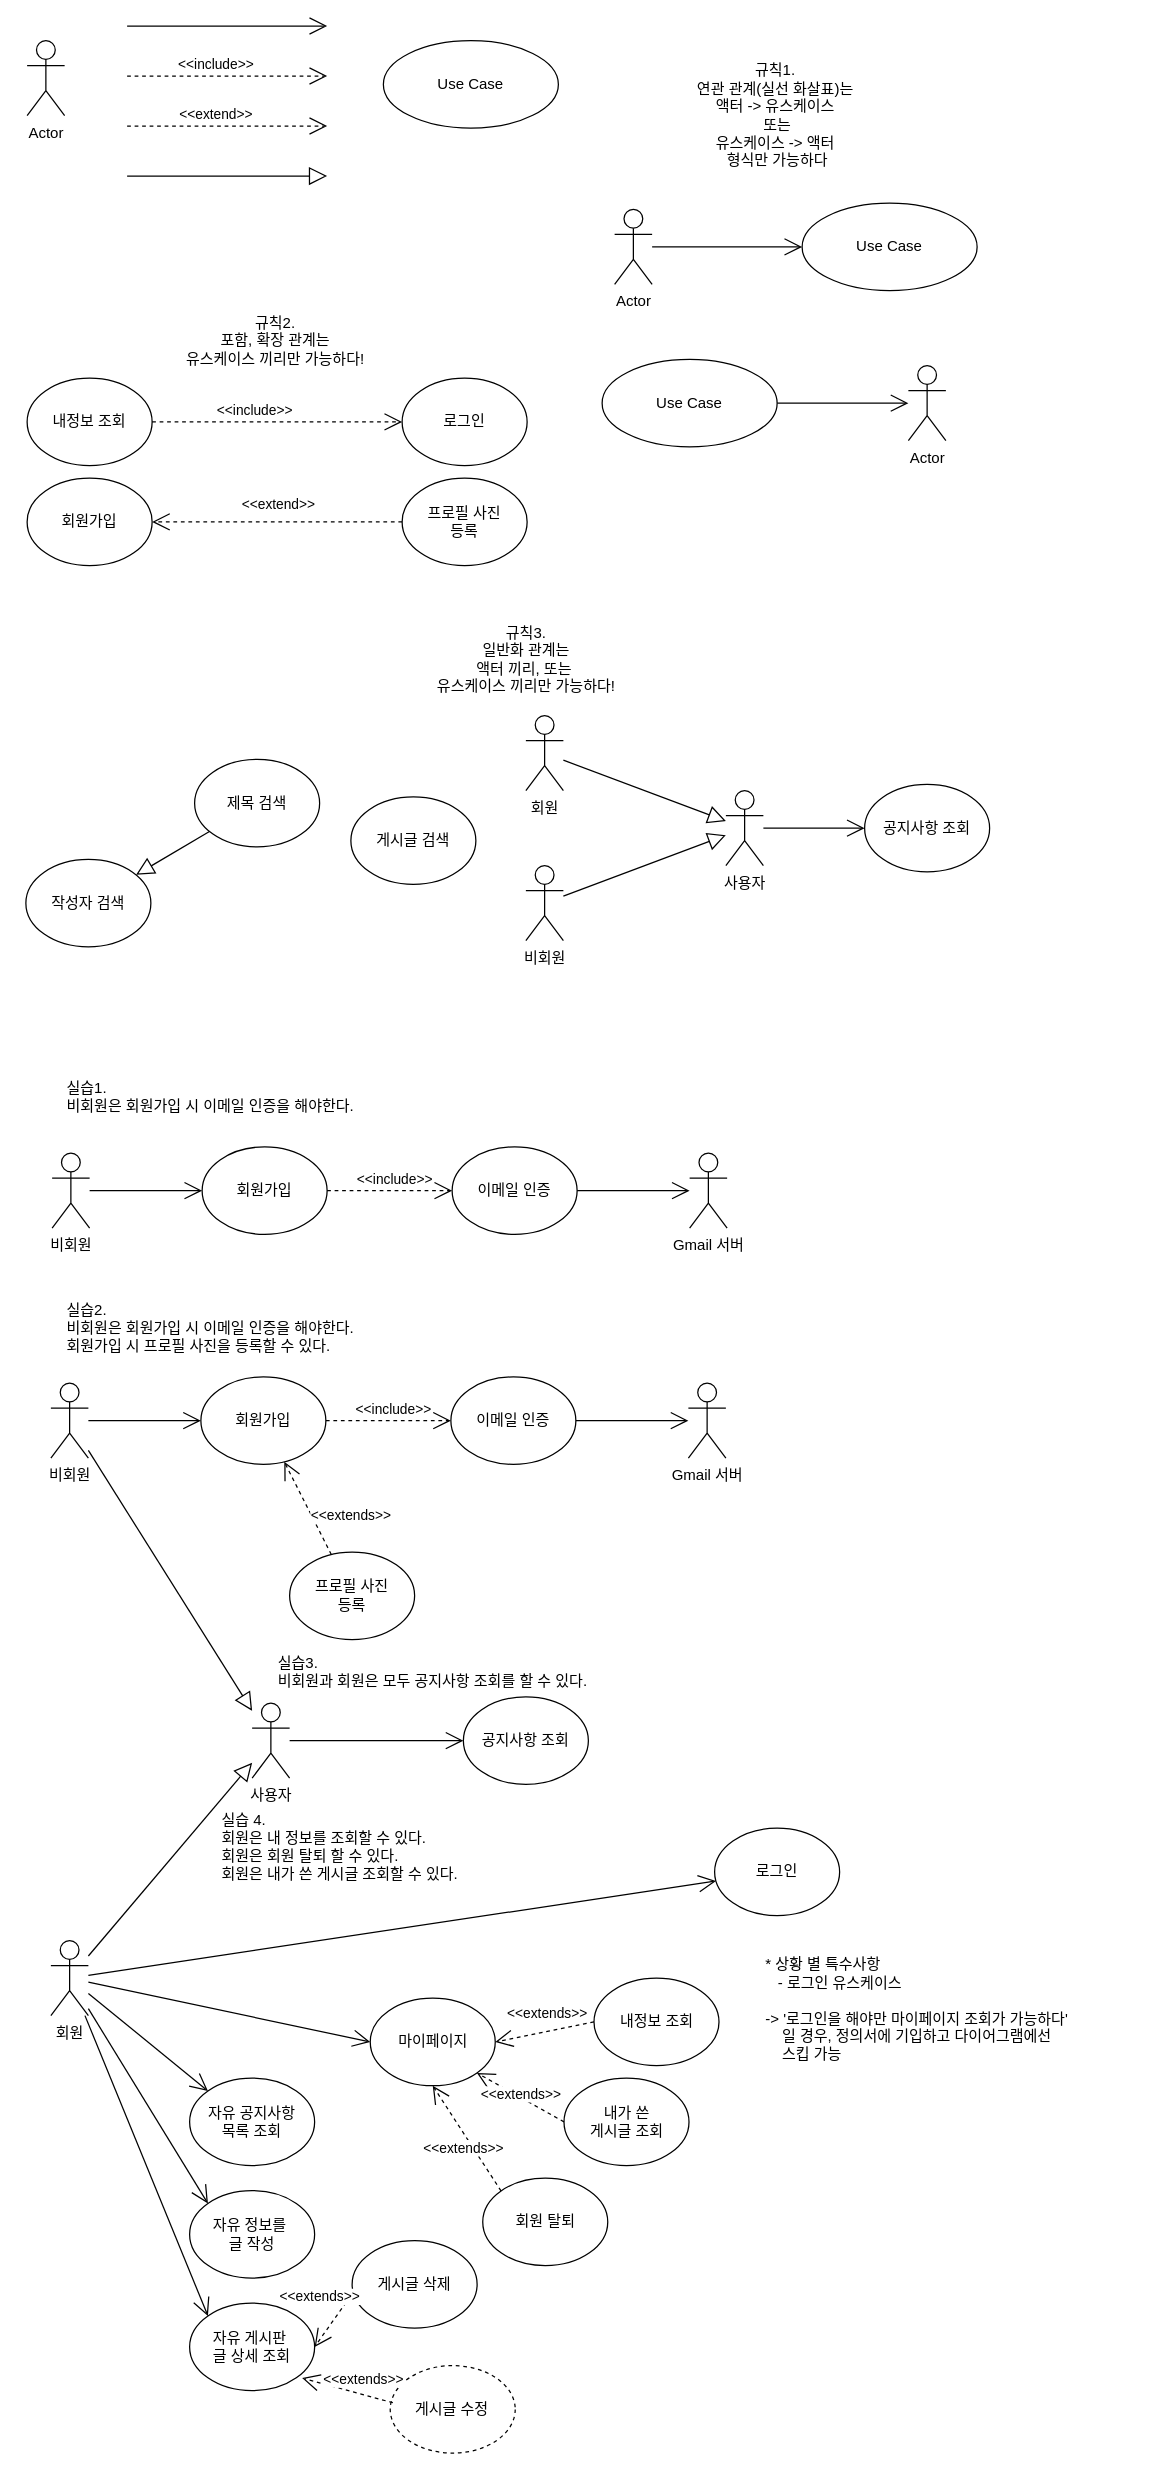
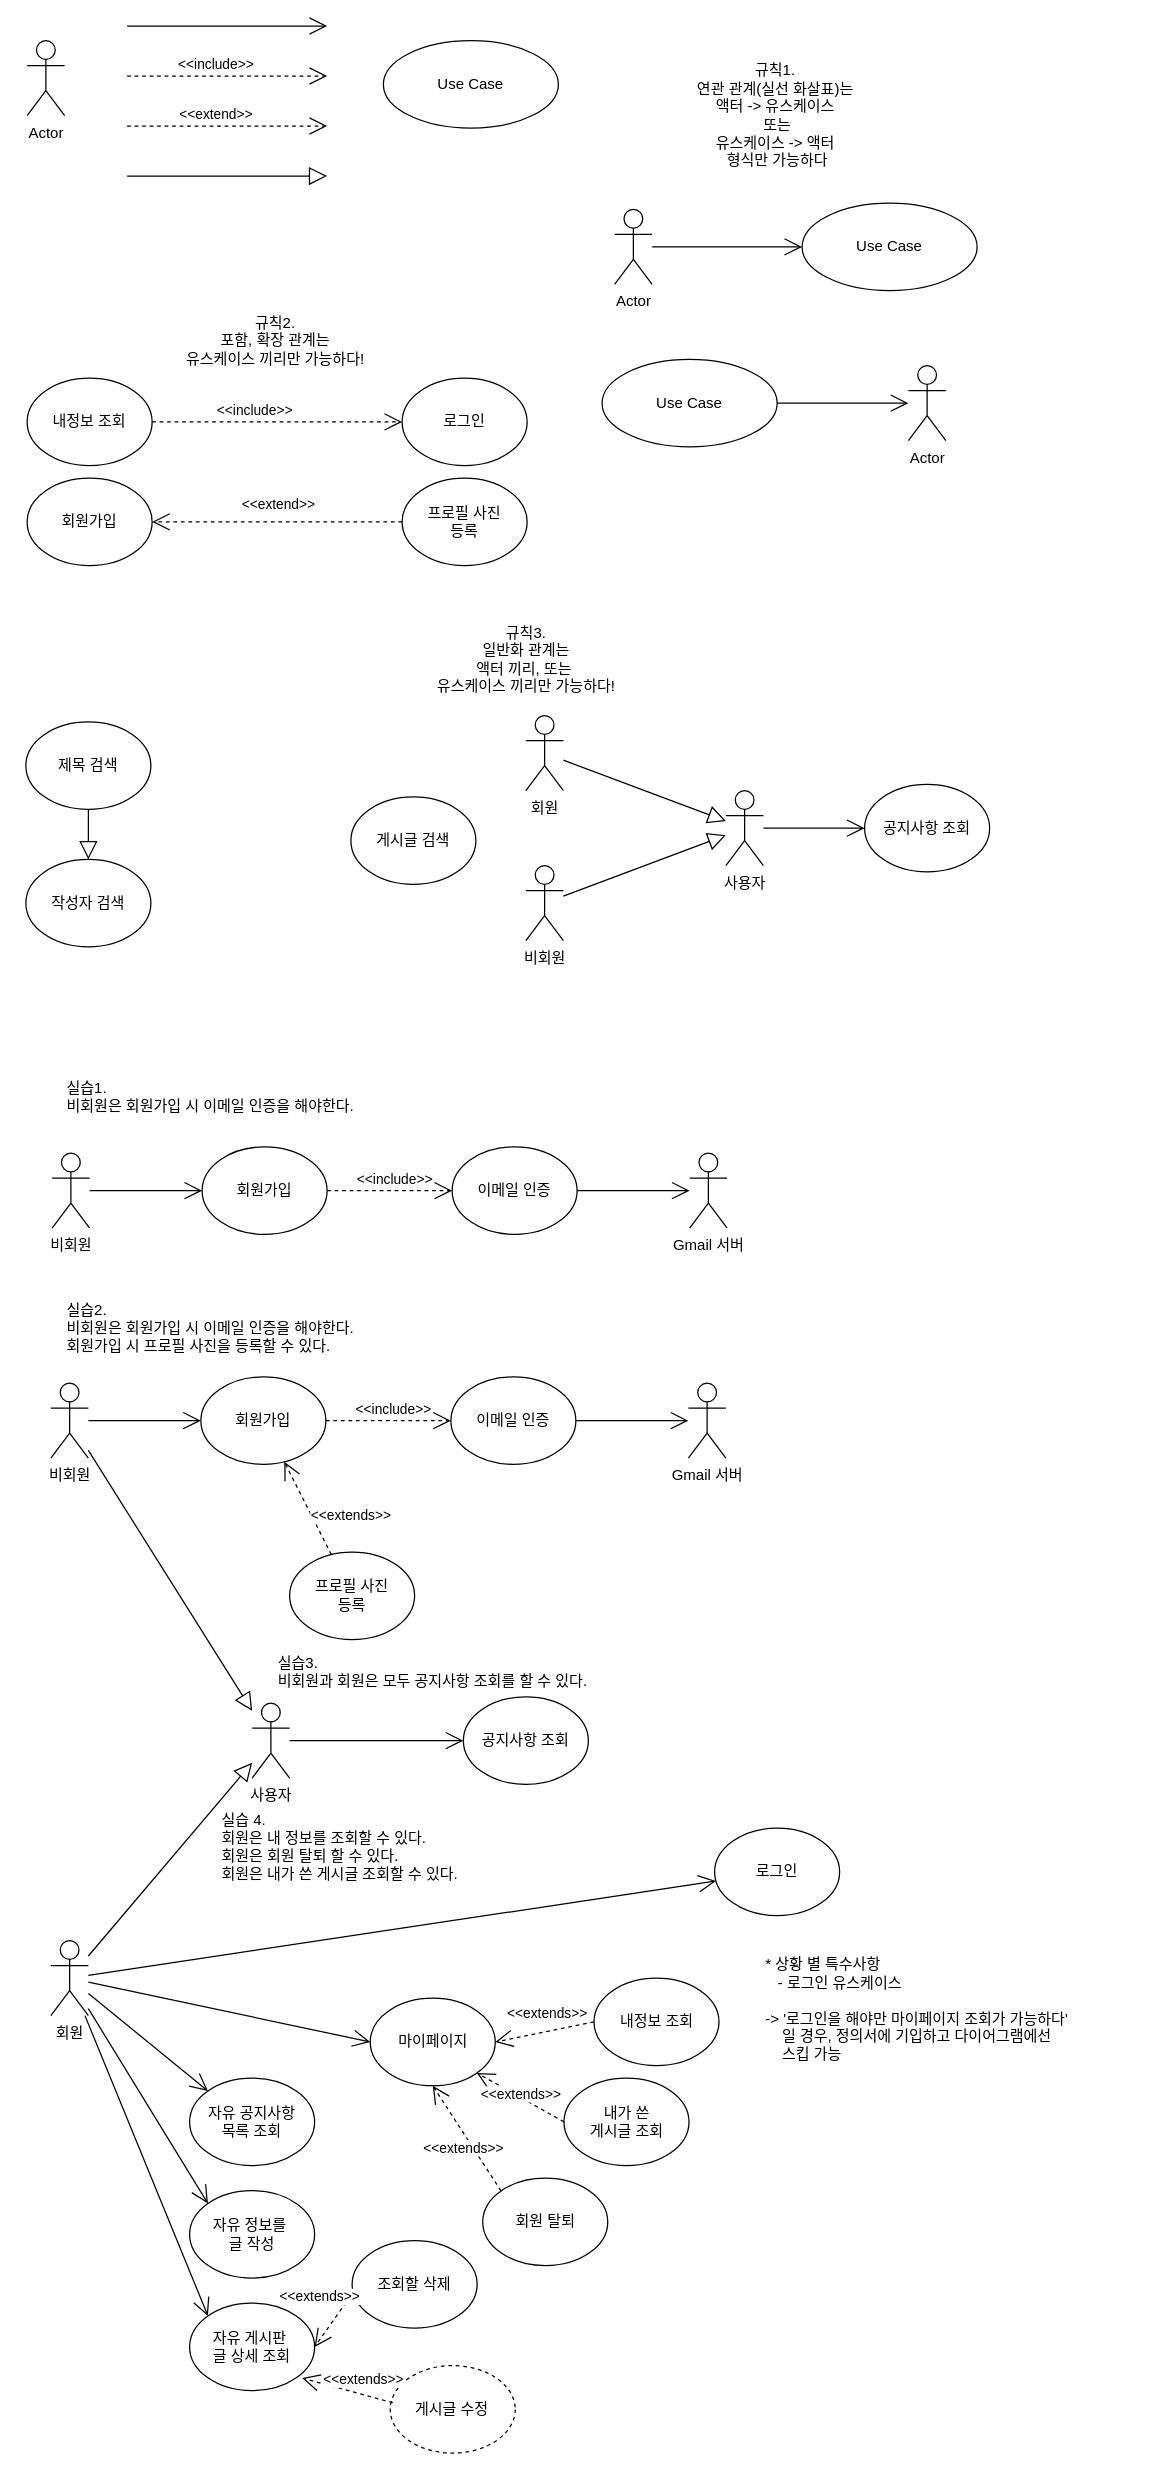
(257, 803) -> (88, 766)
(414, 2284) -> (414, 2284)
